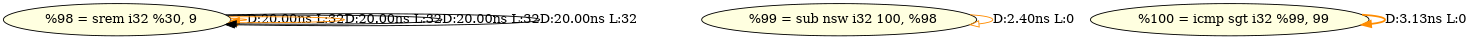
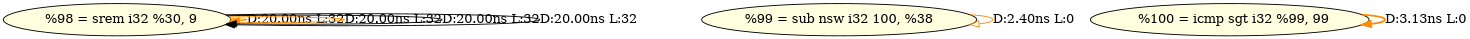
(839, 20) -> (839, 20)
